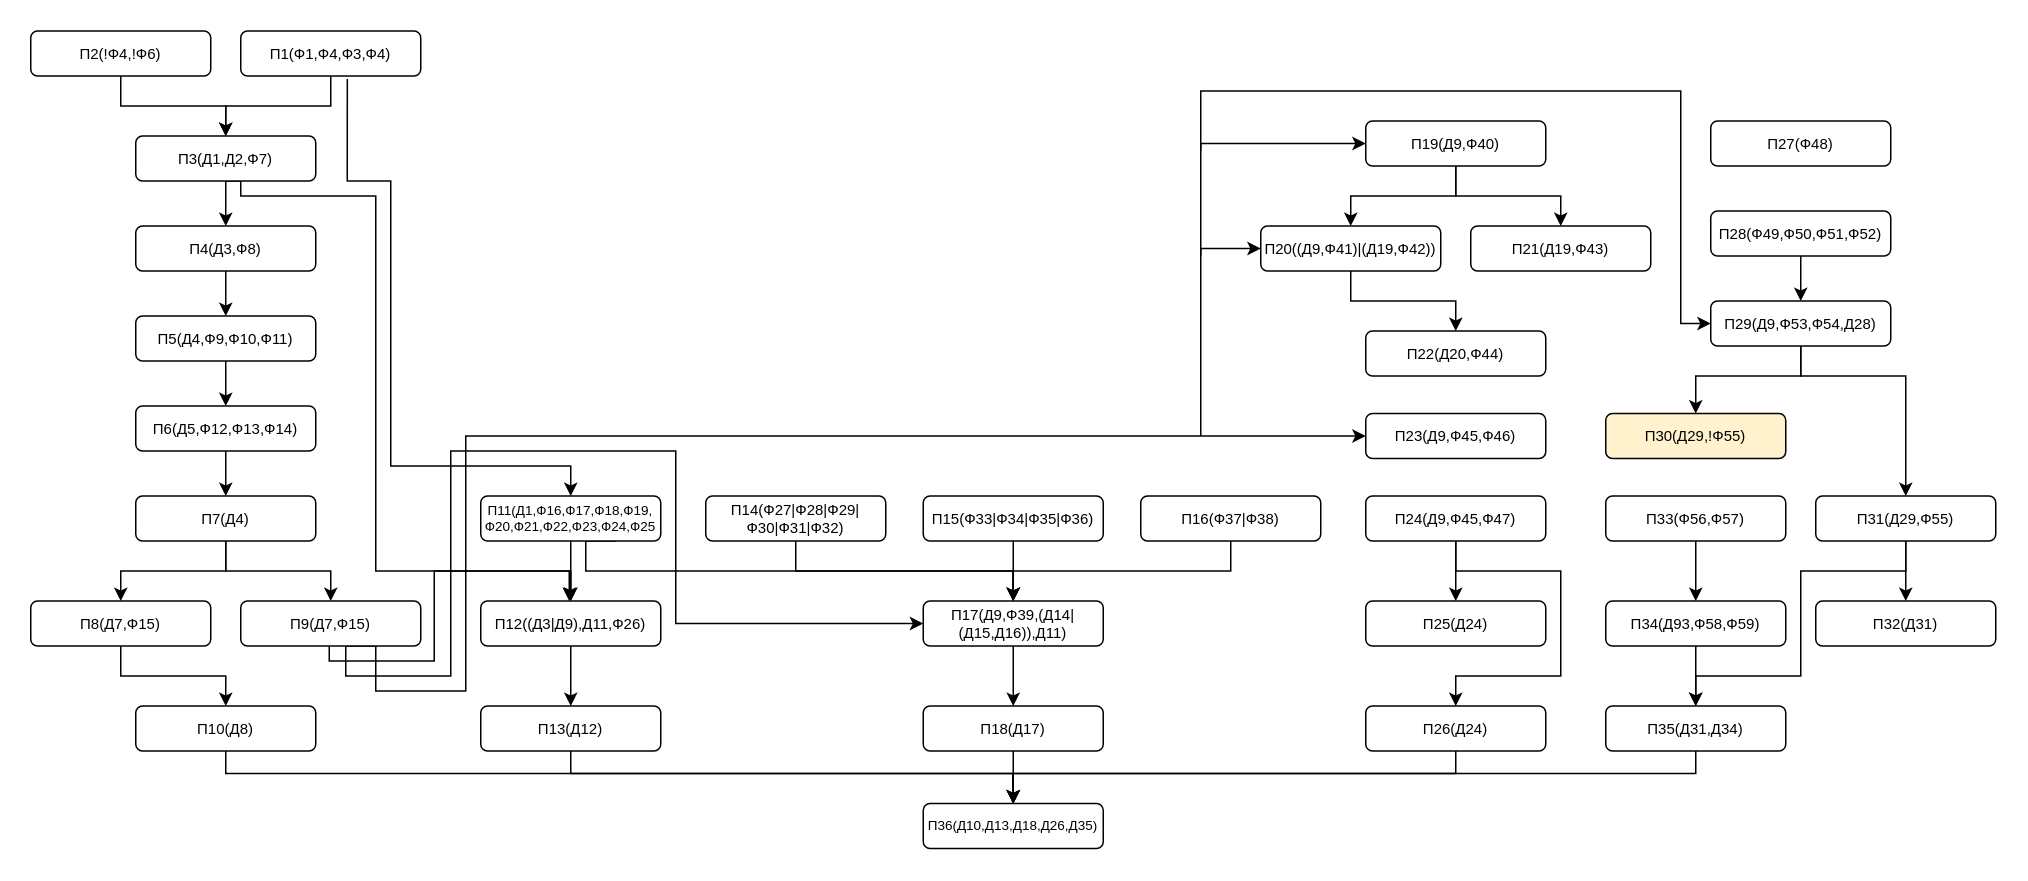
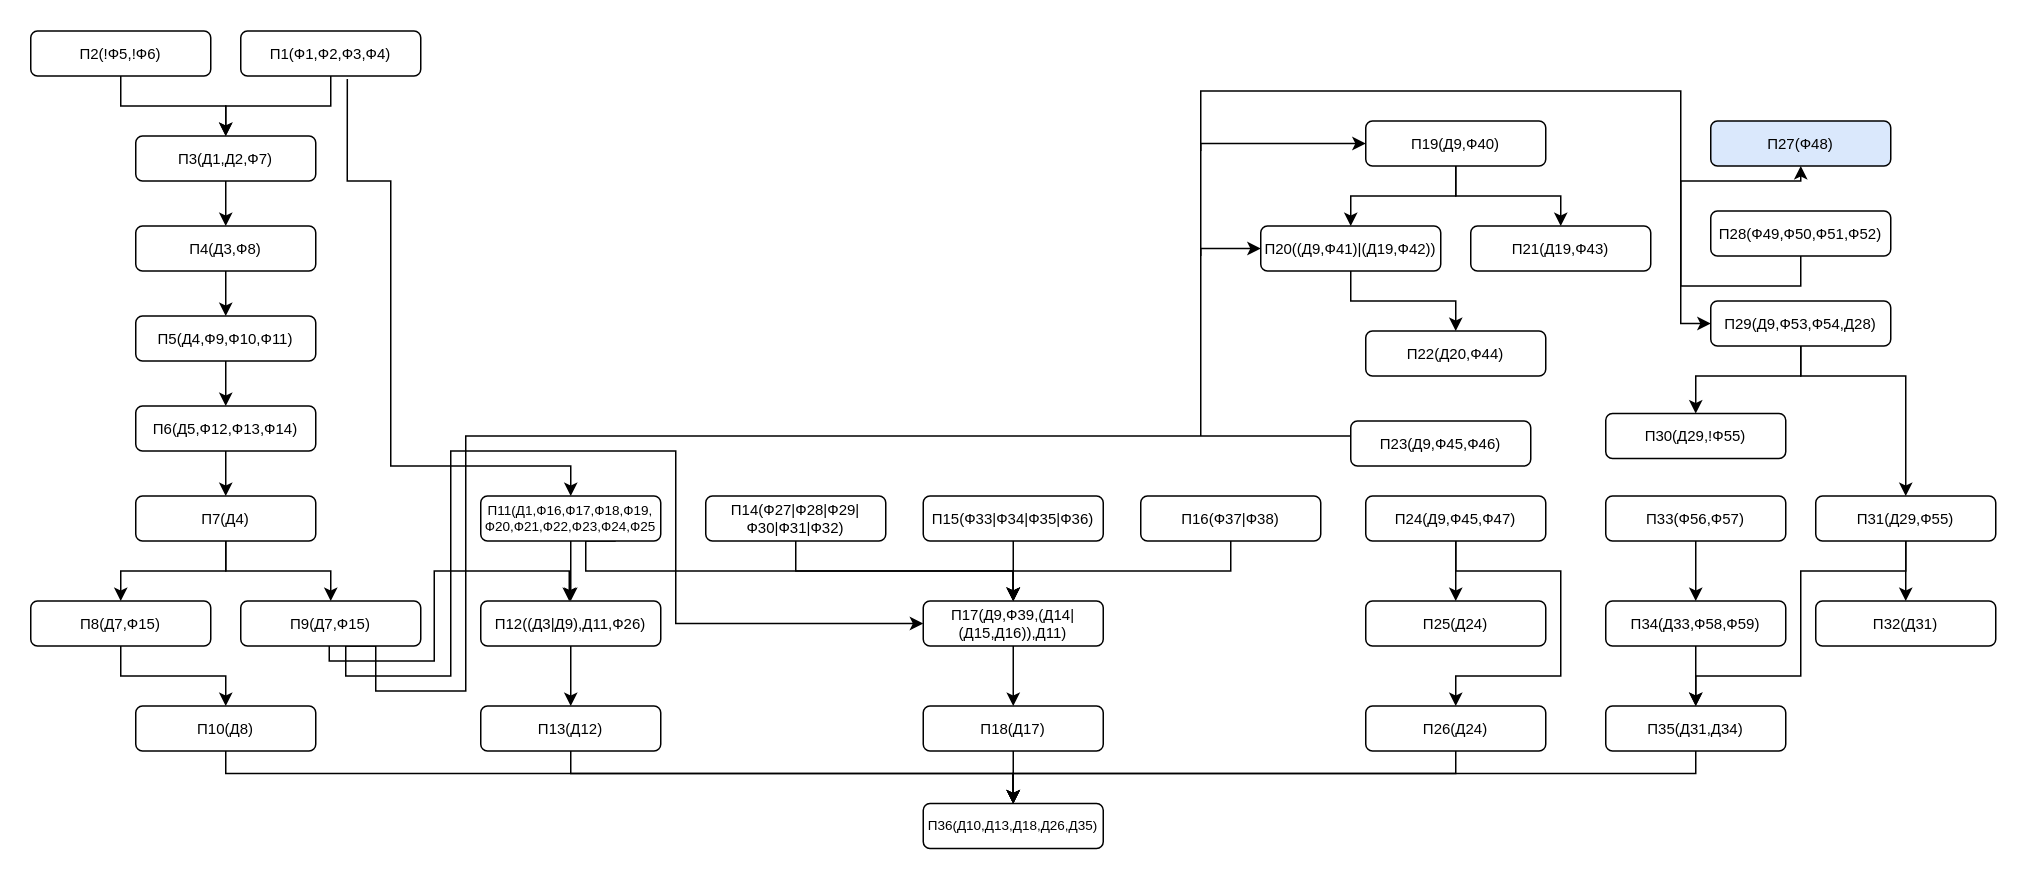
(121, 53) -> (121, 53)
(331, 53) -> (331, 53)
(1801, 143) -> (1801, 143)
(1801, 287) -> (1744, 181)
(376, 334) -> none
(1456, 436) -> (1441, 443)
(1696, 436) -> (1696, 436)
(1696, 623) -> (1696, 623)
